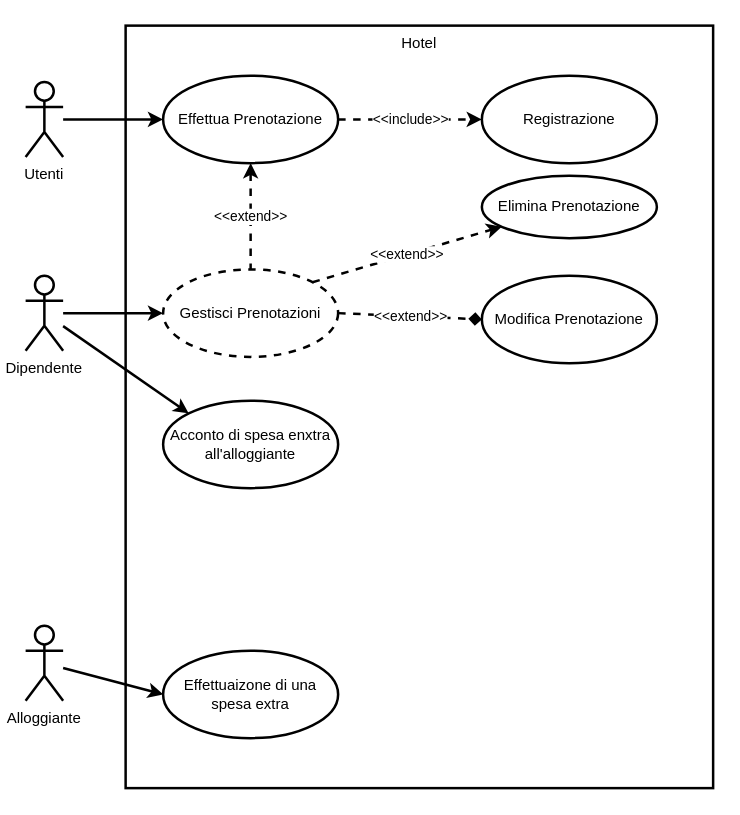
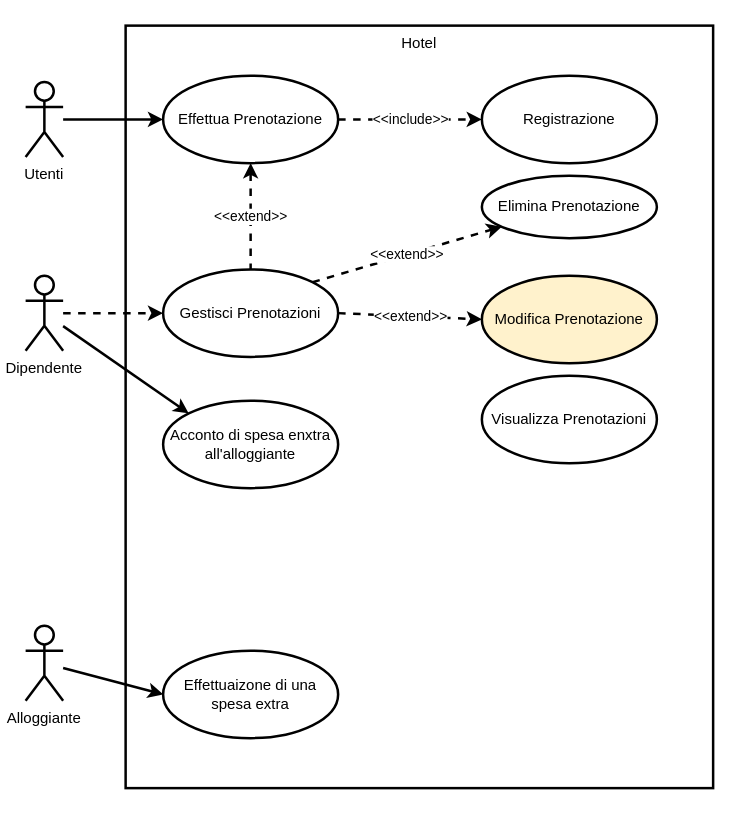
(109, 313) -> (109, 313)
(251, 313) -> (251, 313)
(468, 319) -> (469, 319)
(569, 319) -> (569, 319)
none -> (569, 419)
